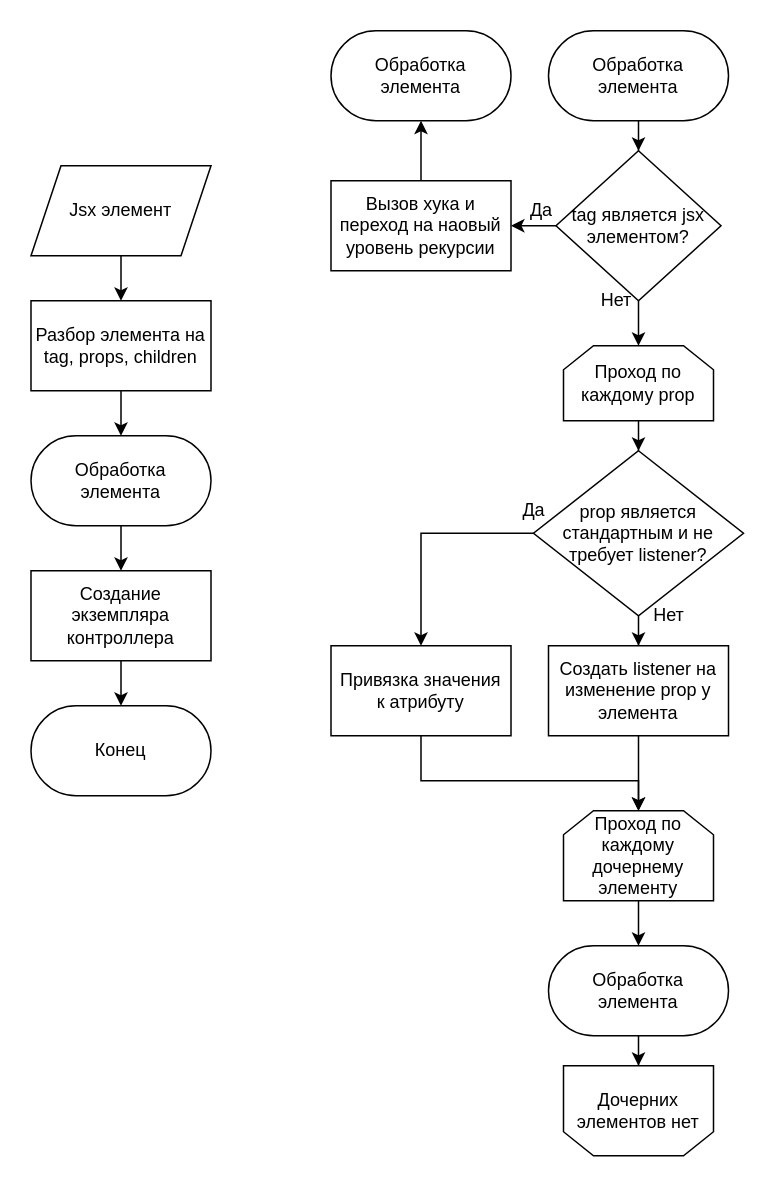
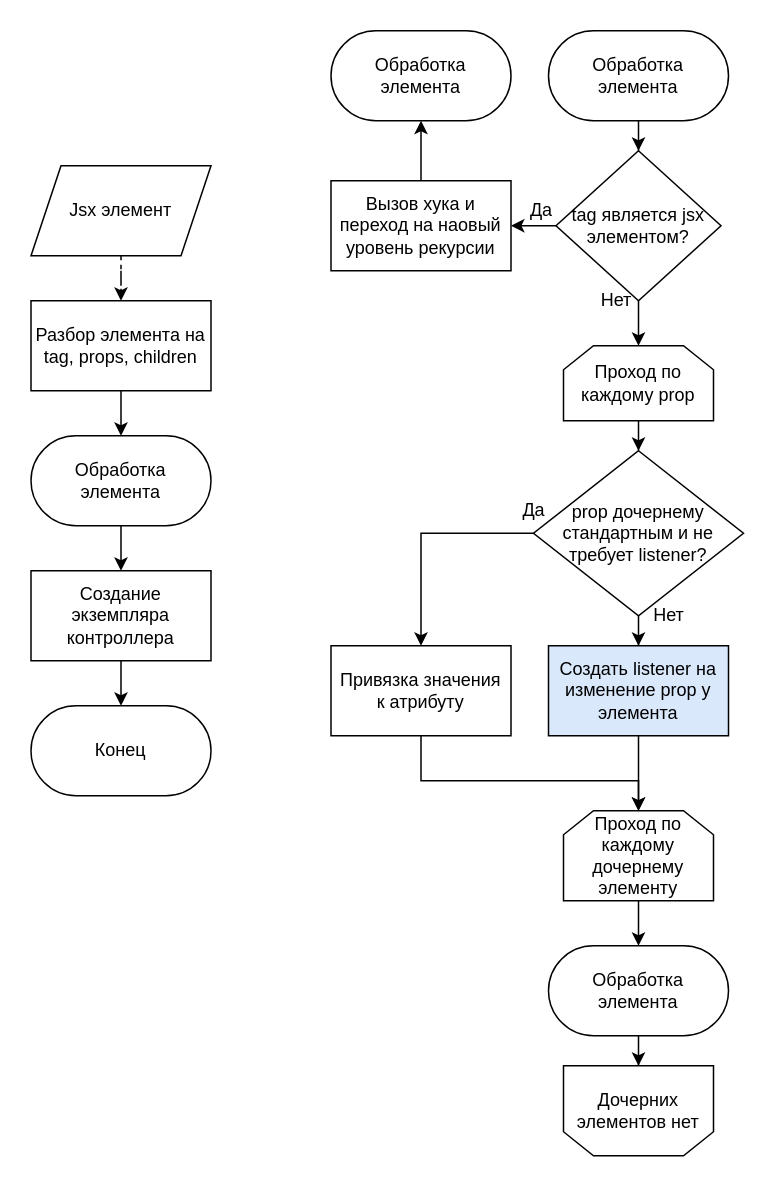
(121, 265) -> (121, 265)
(638, 533) -> (638, 533)
(638, 691) -> (638, 691)
